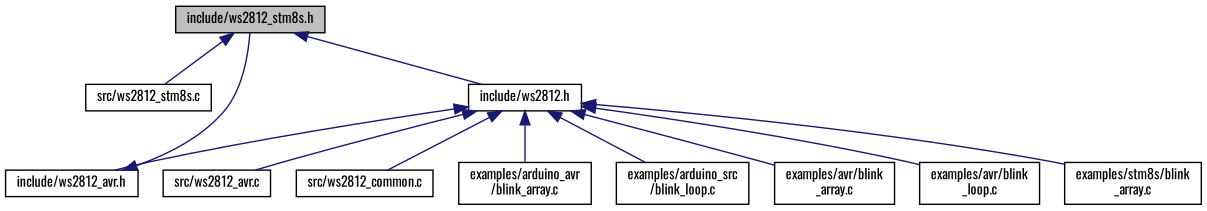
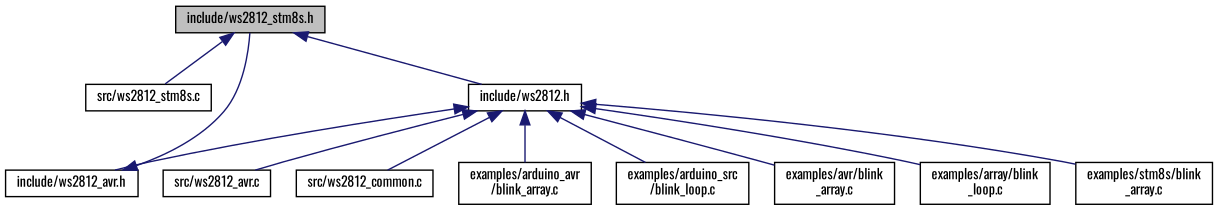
(980, 183) -> (985, 183)
